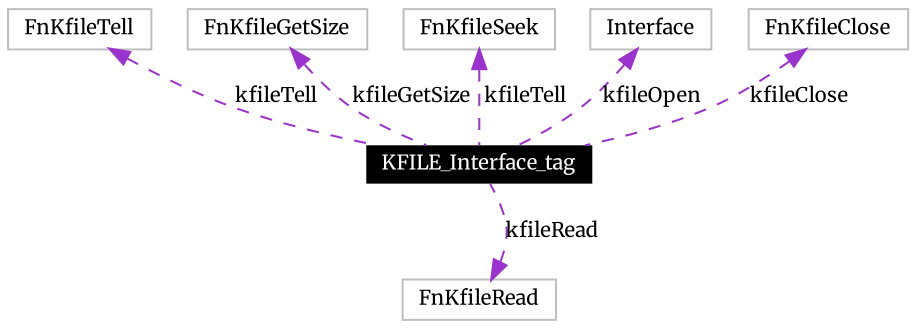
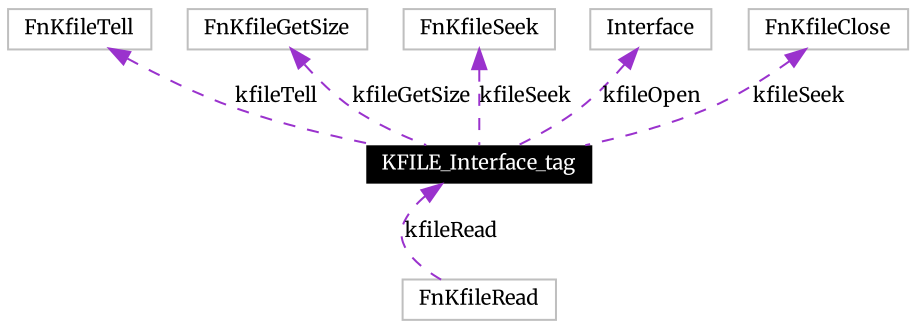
(526, 97) -> (526, 97)
(799, 97) -> (799, 97)
(506, 222) -> (403, 243)
